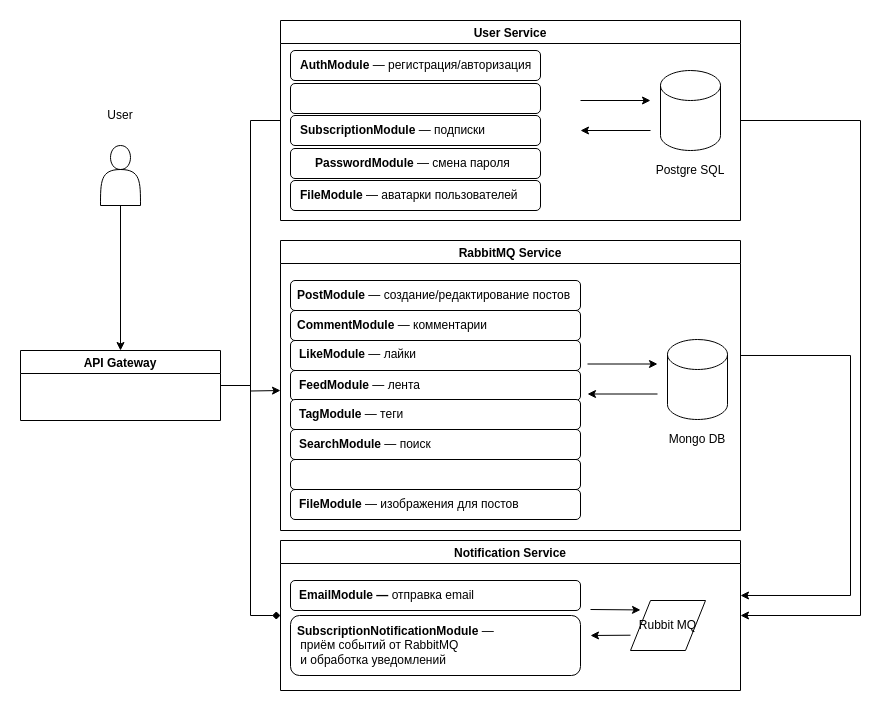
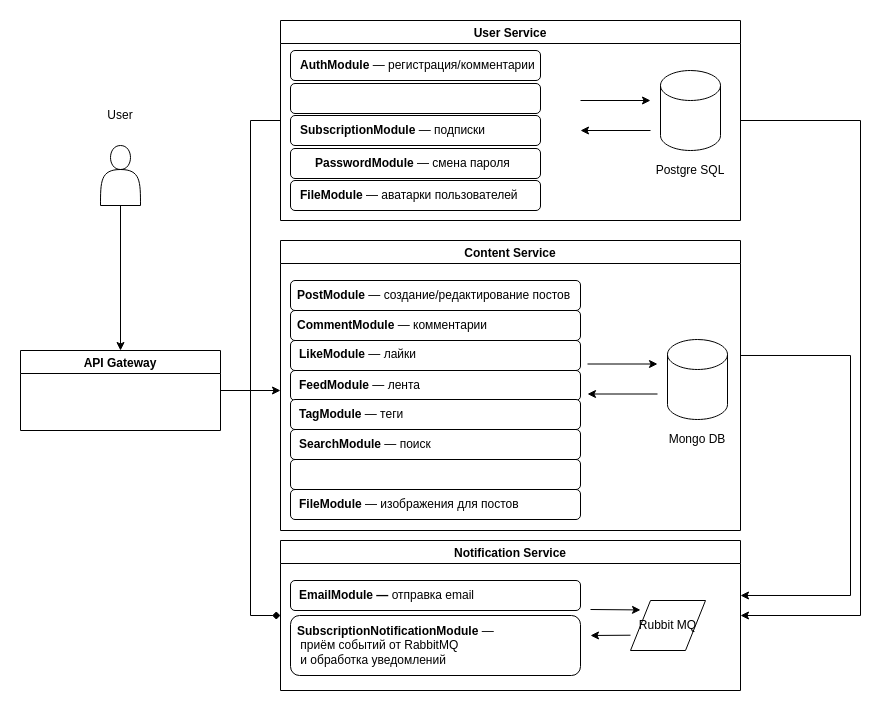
(417, 66) -> (417, 66)
(510, 253) -> (510, 253)
(121, 386) -> (121, 391)
